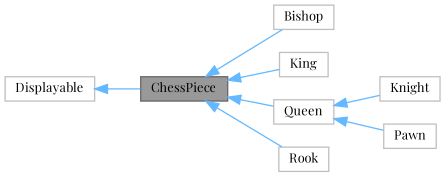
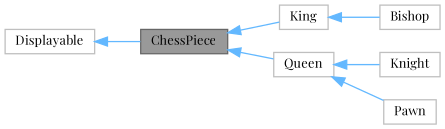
(250, 50) -> (361, 17)
(304, 159) -> none
